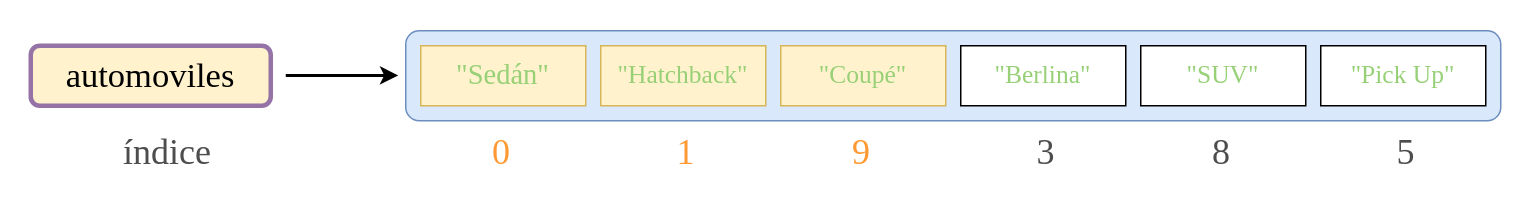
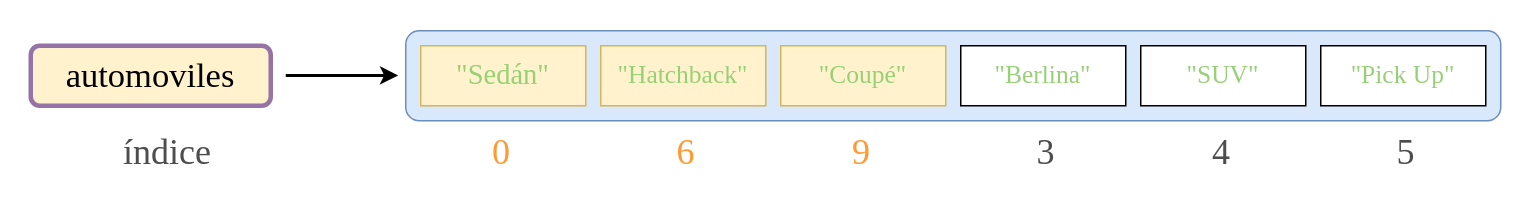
(682, 142) -> (682, 142)
(1218, 142) -> (1218, 142)
